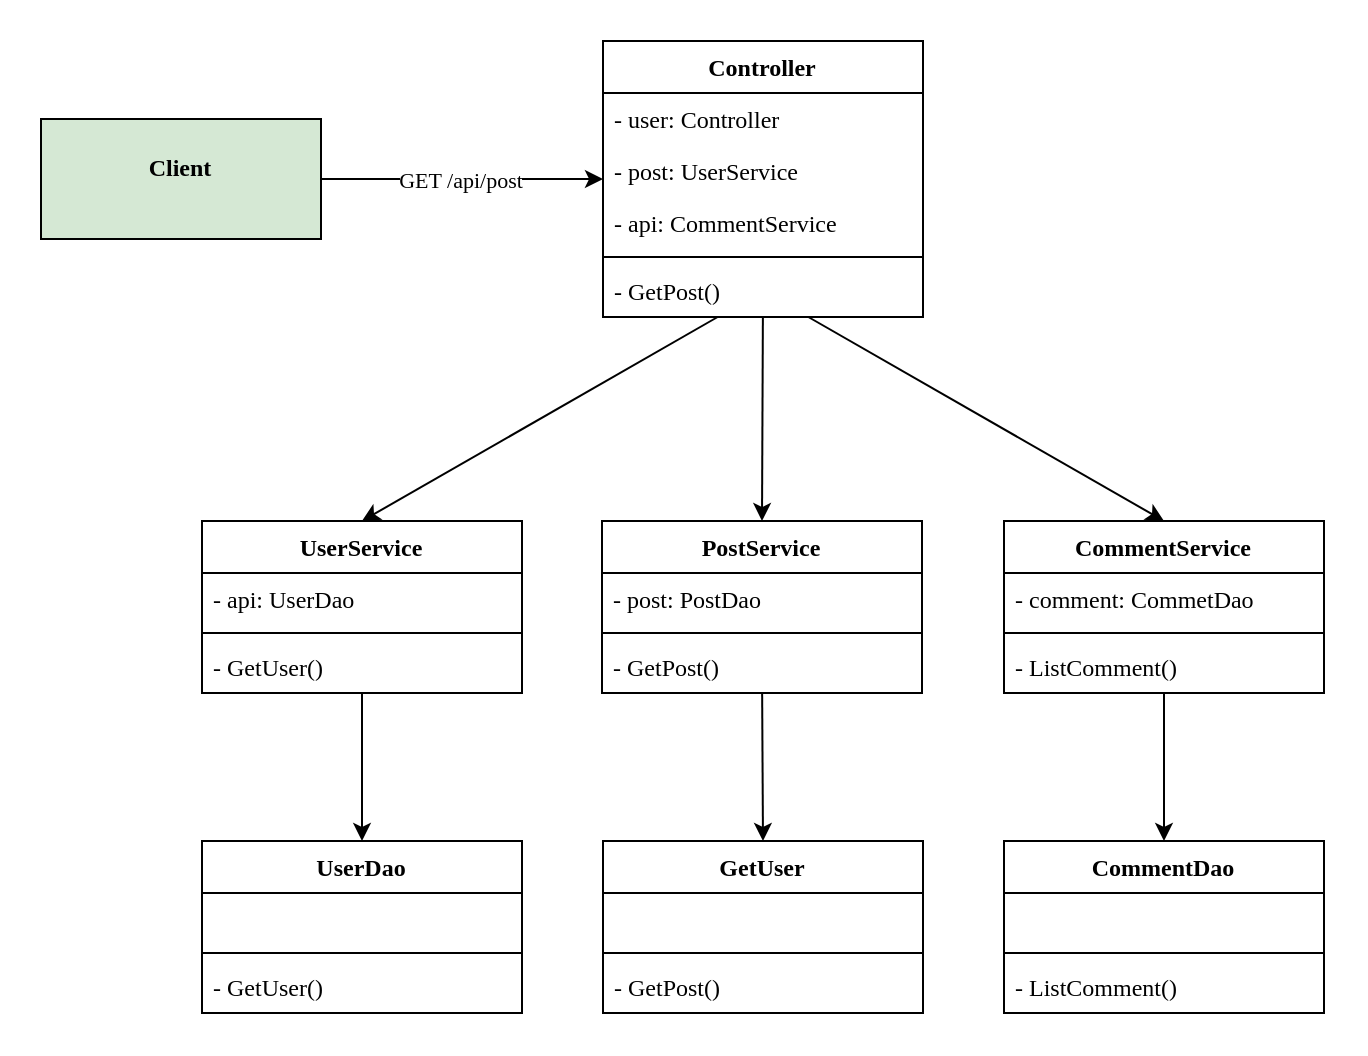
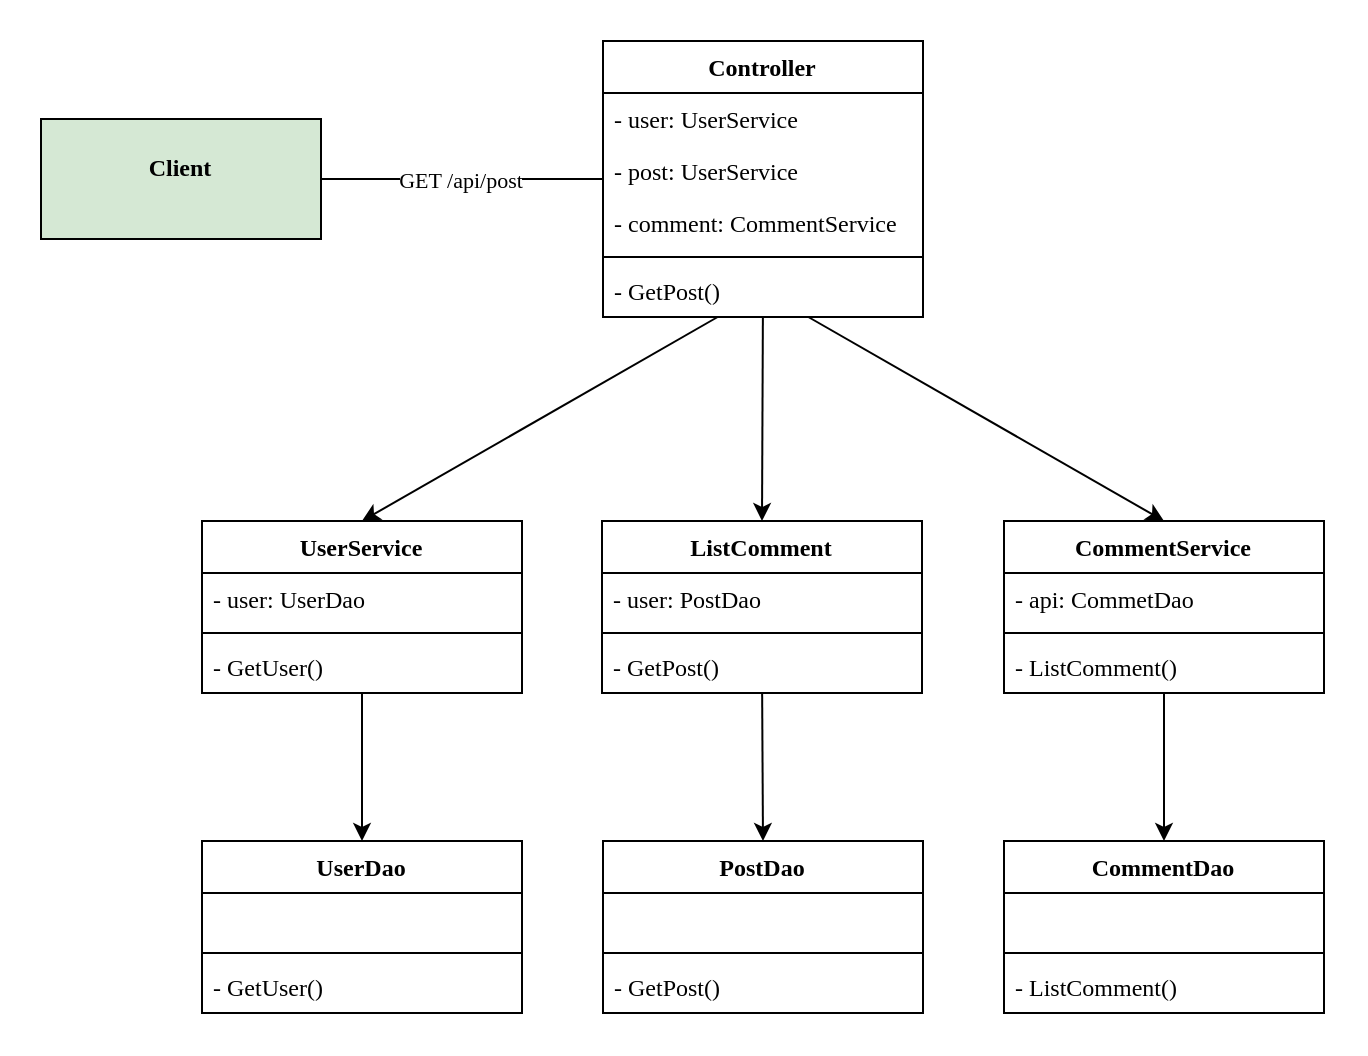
(719, 120) -> (729, 120)
(588, 179) -> (593, 179)
(740, 224) -> (770, 224)
(761, 548) -> (761, 548)
(295, 600) -> (304, 600)
(704, 600) -> (704, 600)
(1140, 600) -> (1110, 600)
(762, 868) -> (762, 868)
